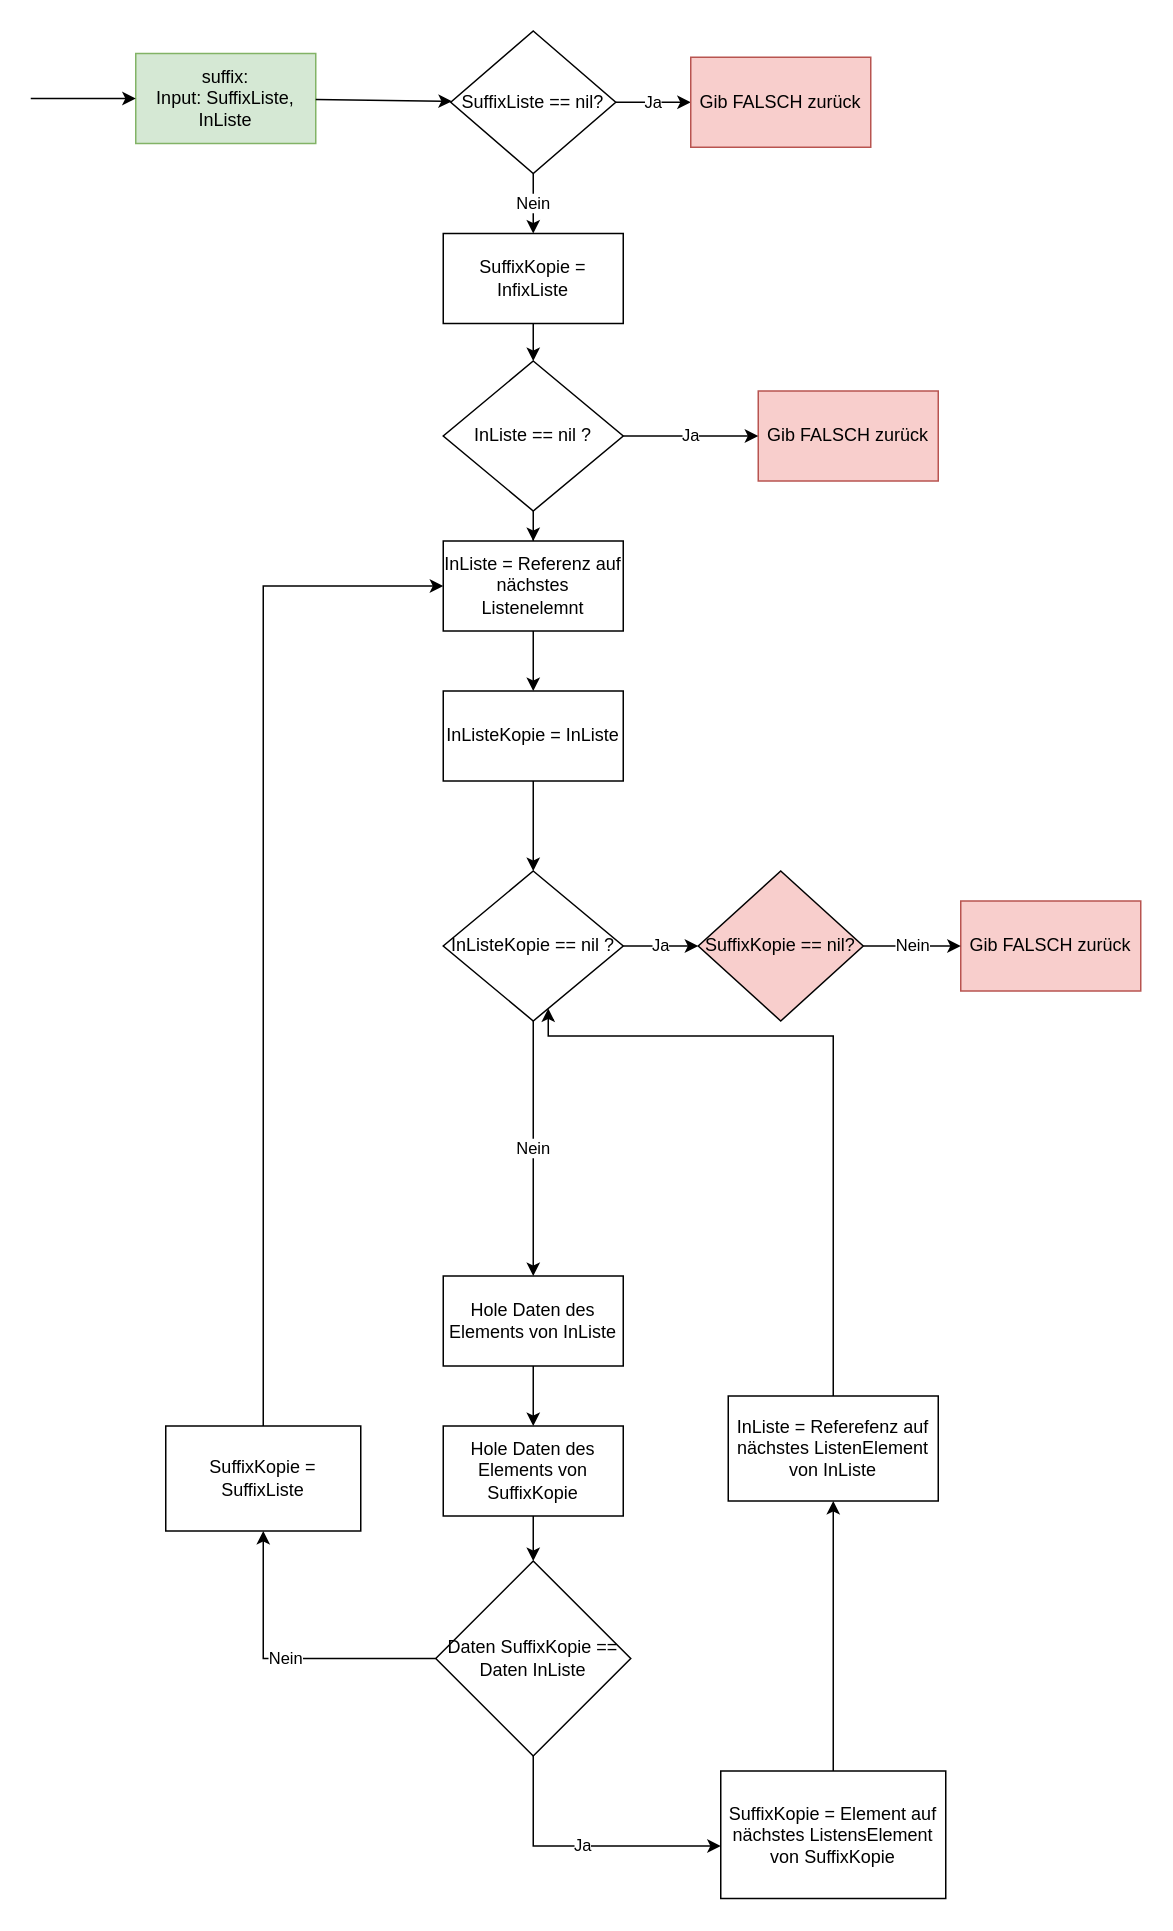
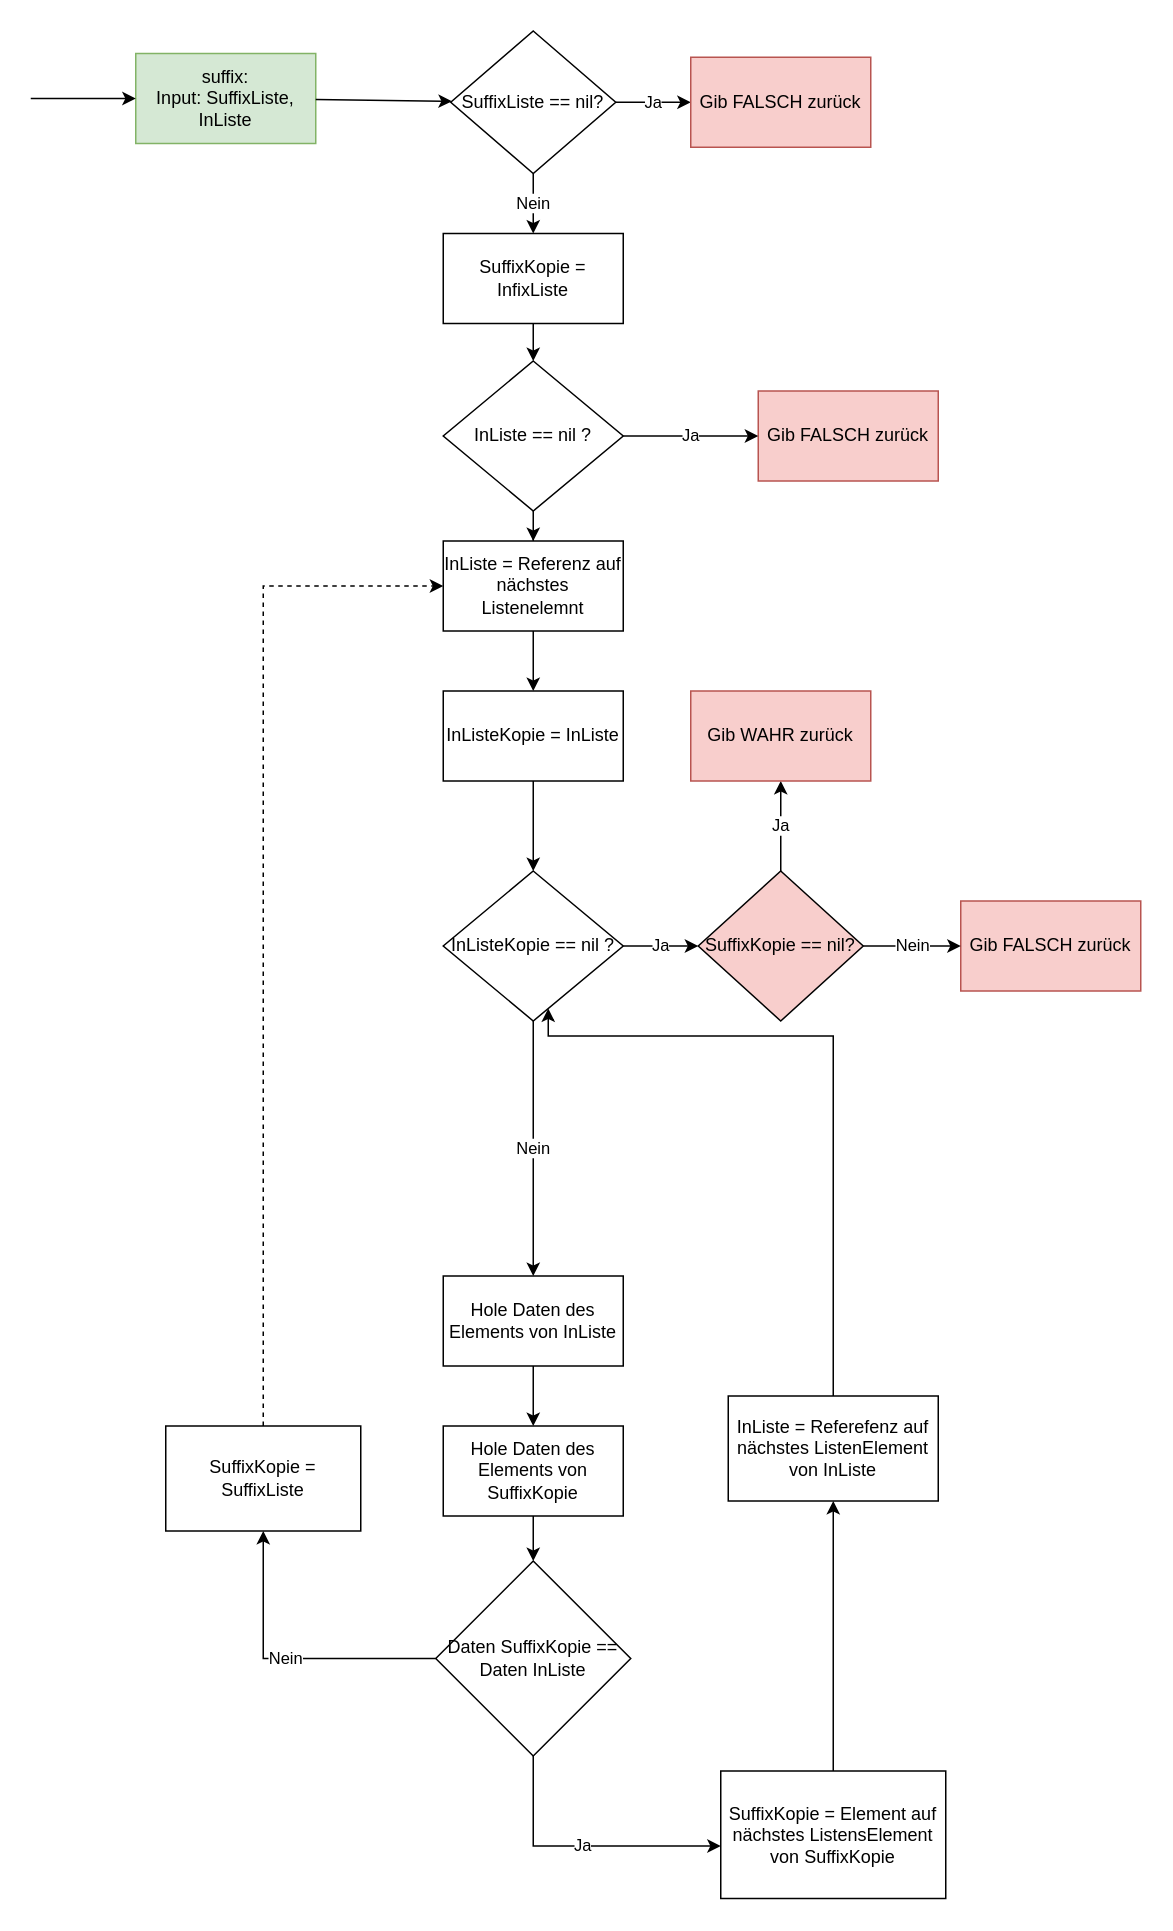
none -> (781, 736)
none -> (781, 831)
(263, 920) -> (263, 920)
